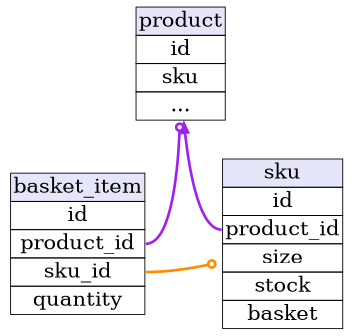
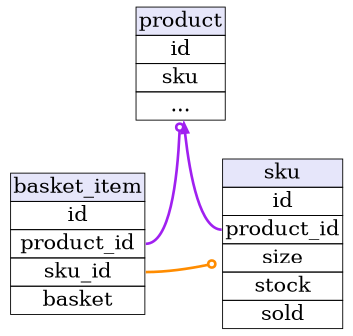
(78, 299) -> (78, 299)
(283, 314) -> (283, 314)
